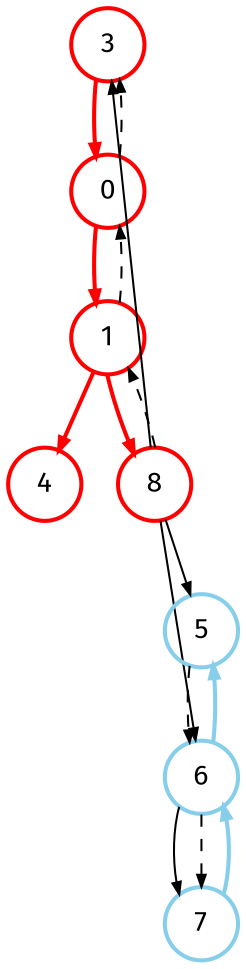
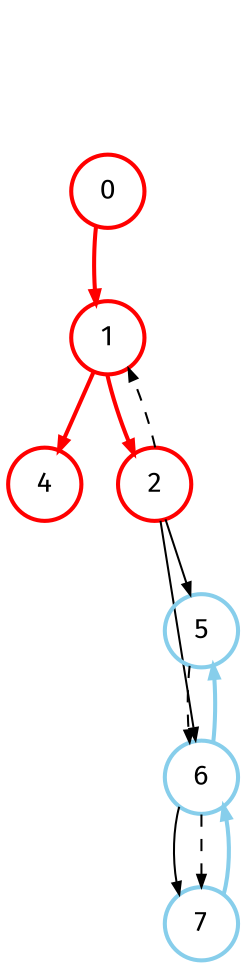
(108, 45) -> none
(121, 285) -> none
(155, 484) -> (155, 484)
